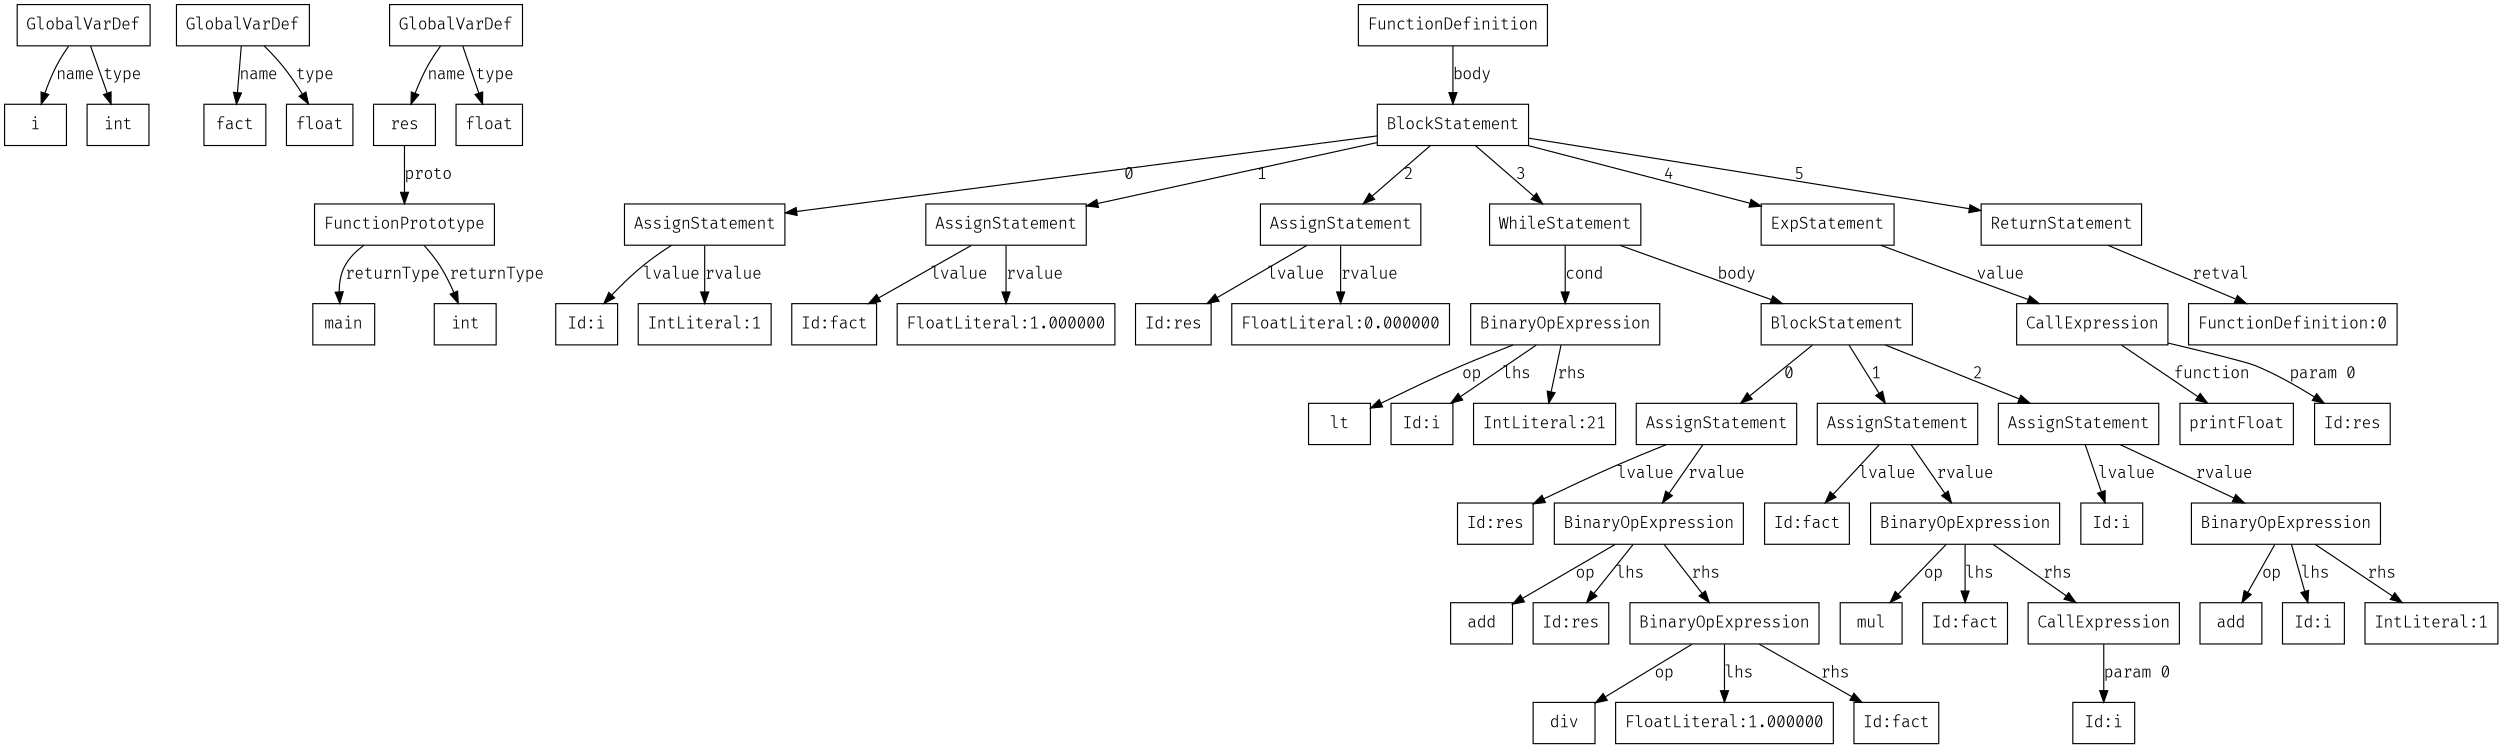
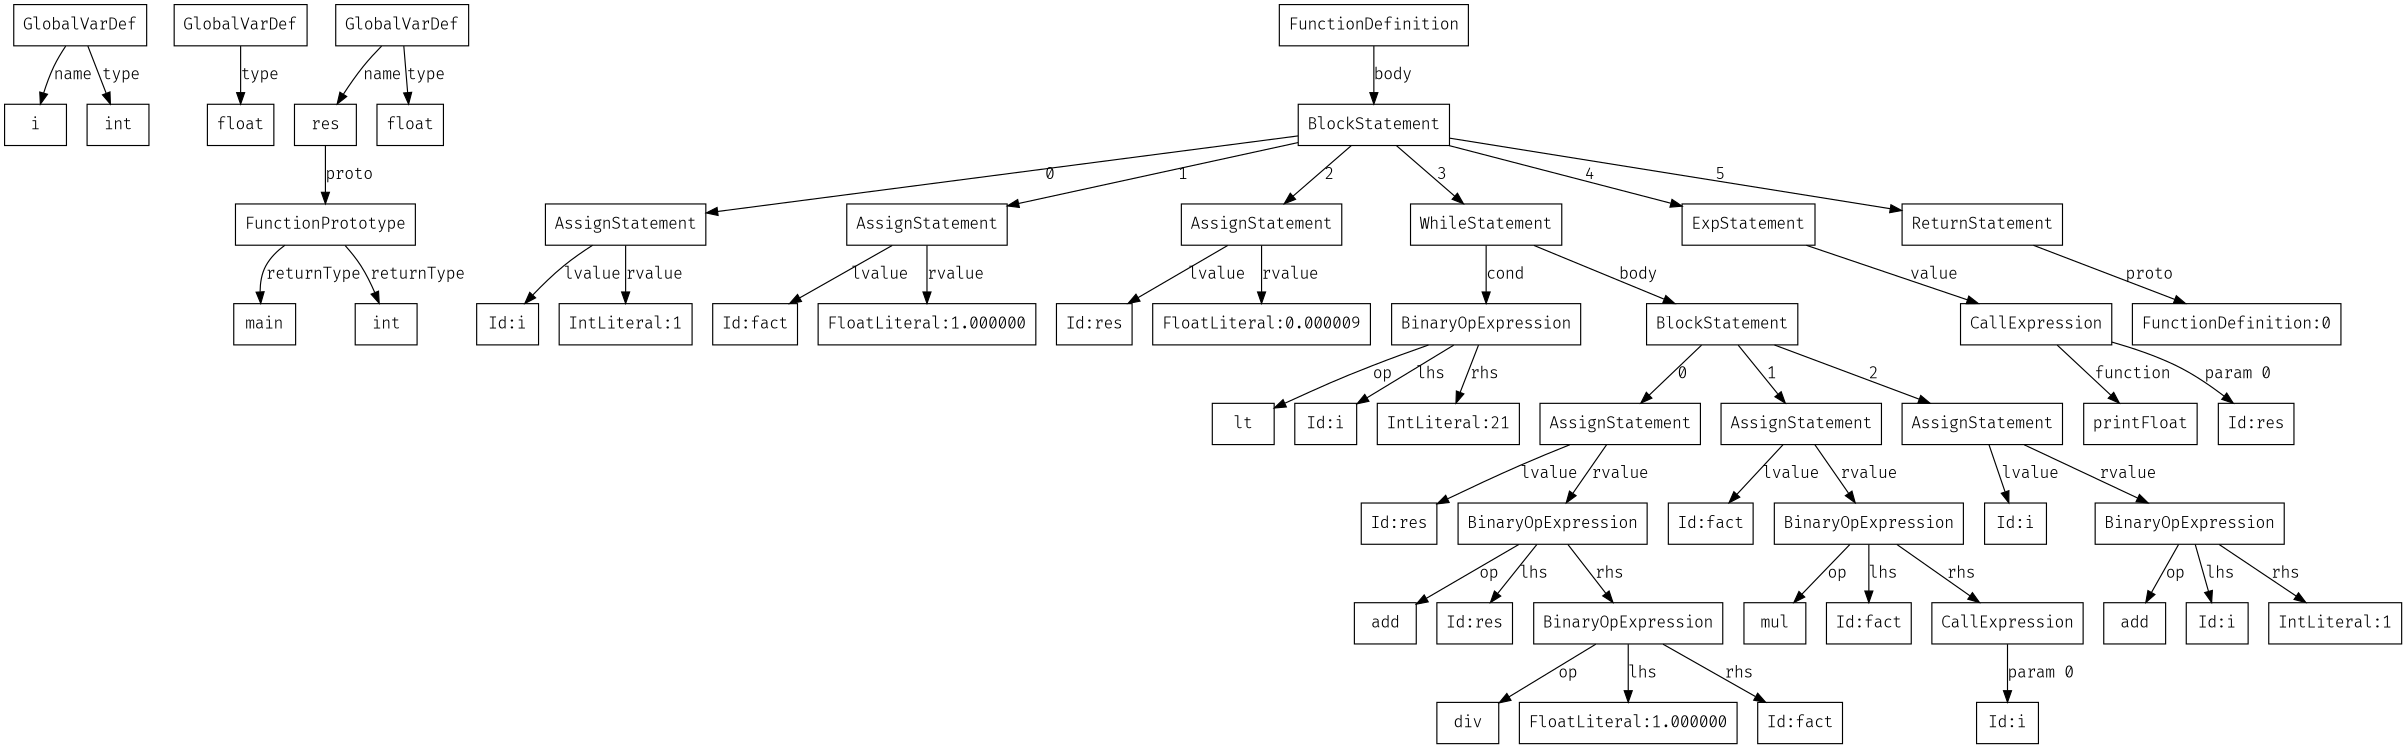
(235, 125) -> none
(2221, 274) -> (2150, 274)
(1341, 324) -> (1262, 324)
